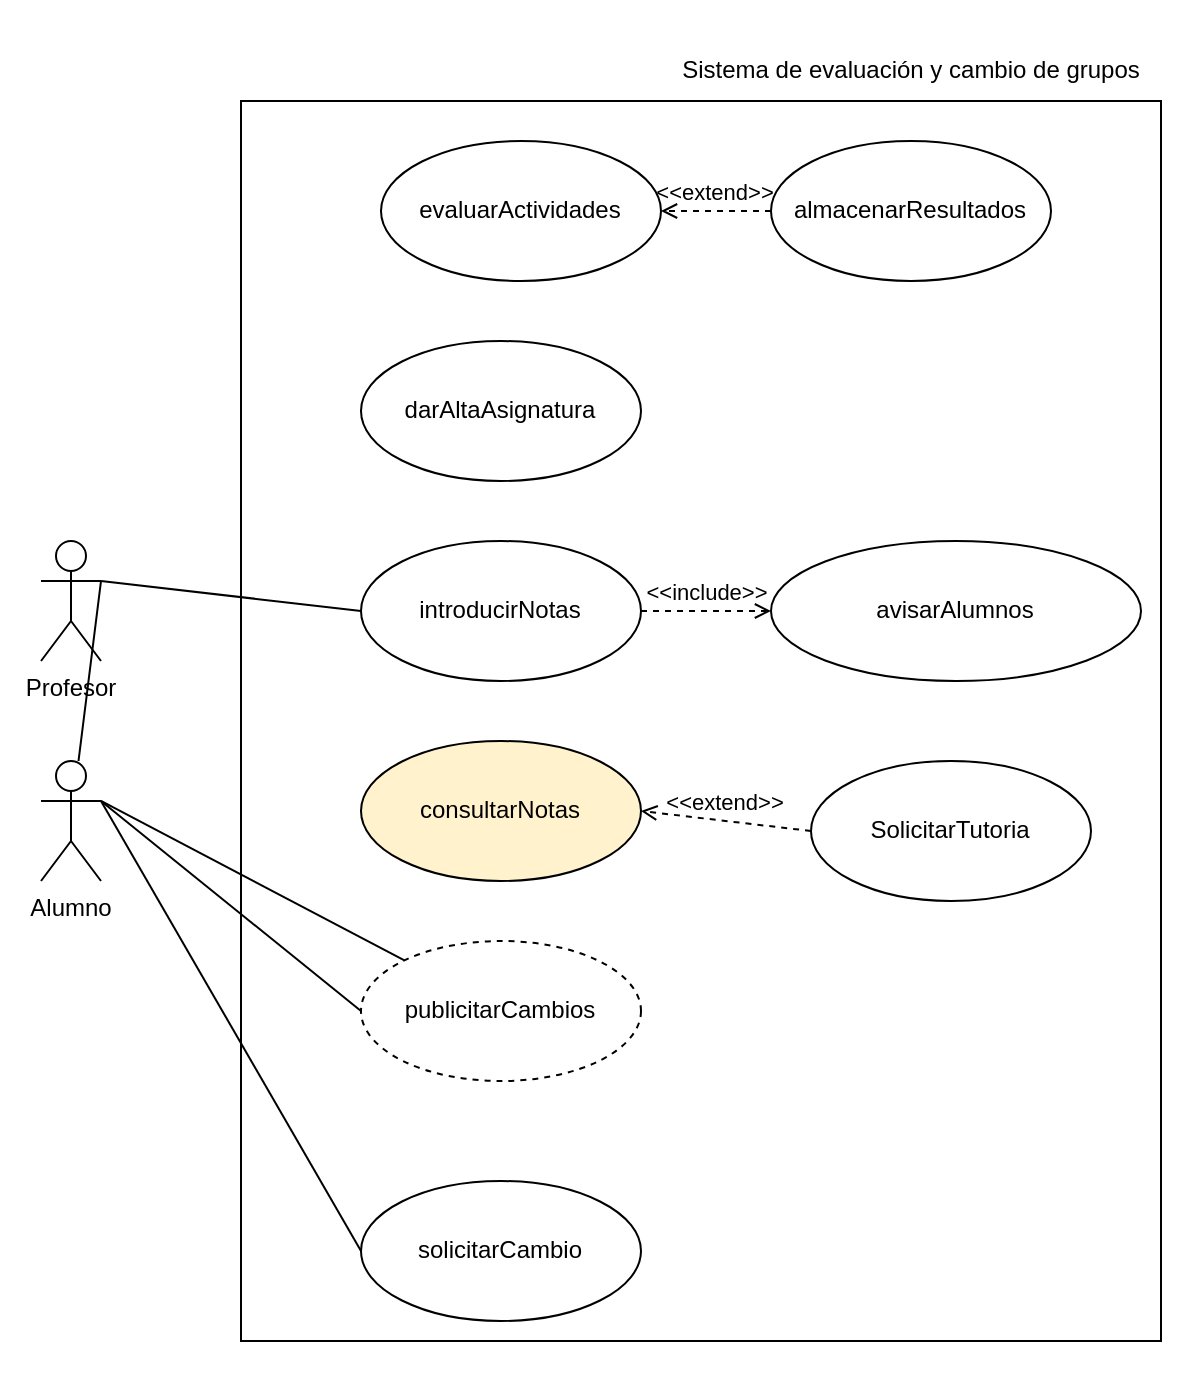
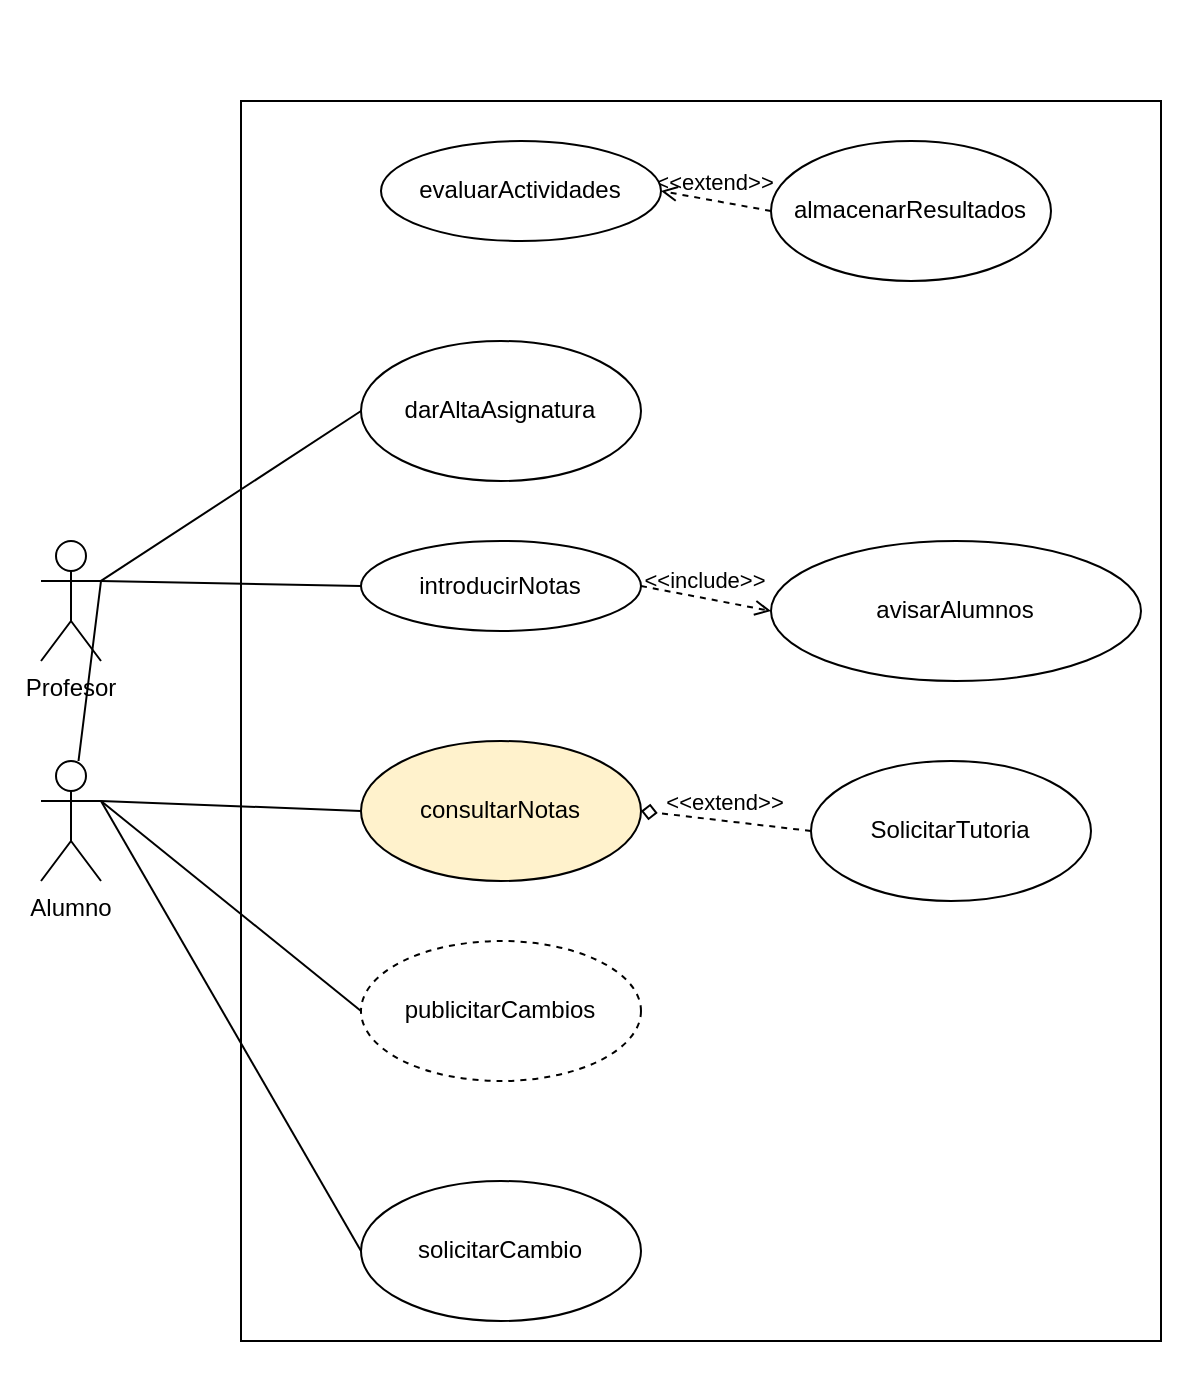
(911, 71) -> none
(521, 211) -> (521, 191)
none -> (233, 495)
(501, 611) -> (501, 586)
(652, 812) -> (657, 813)
(260, 884) -> (233, 806)
